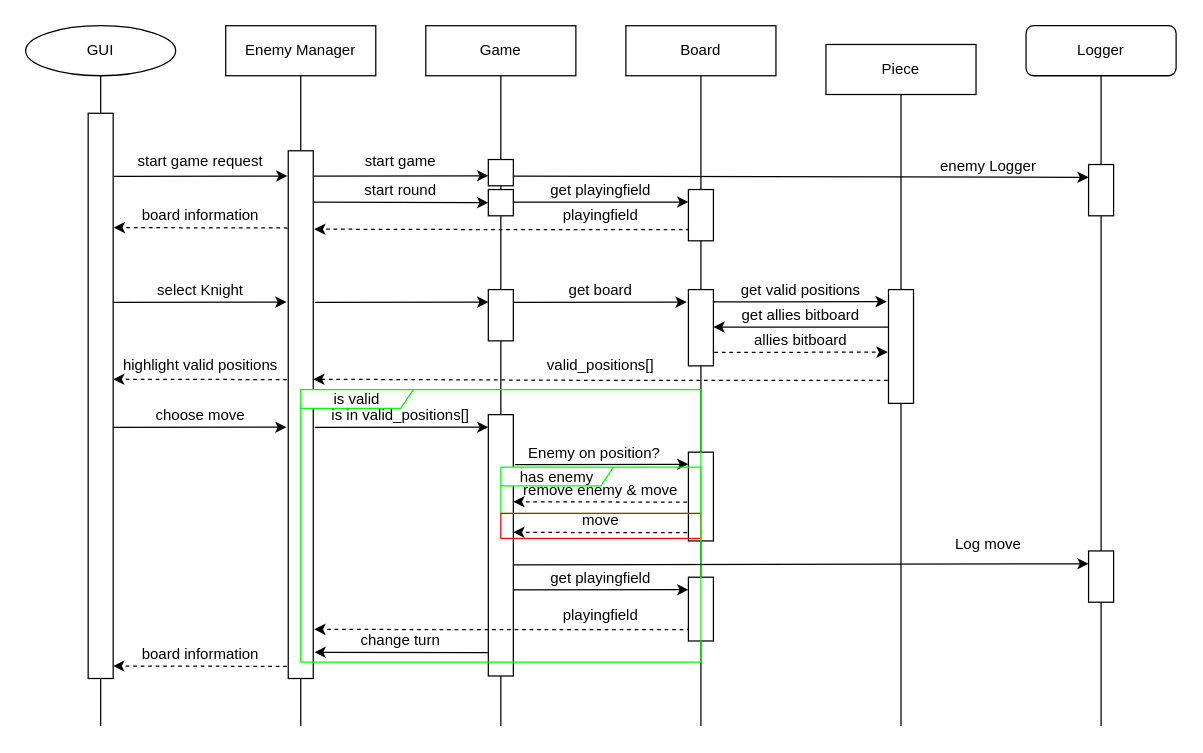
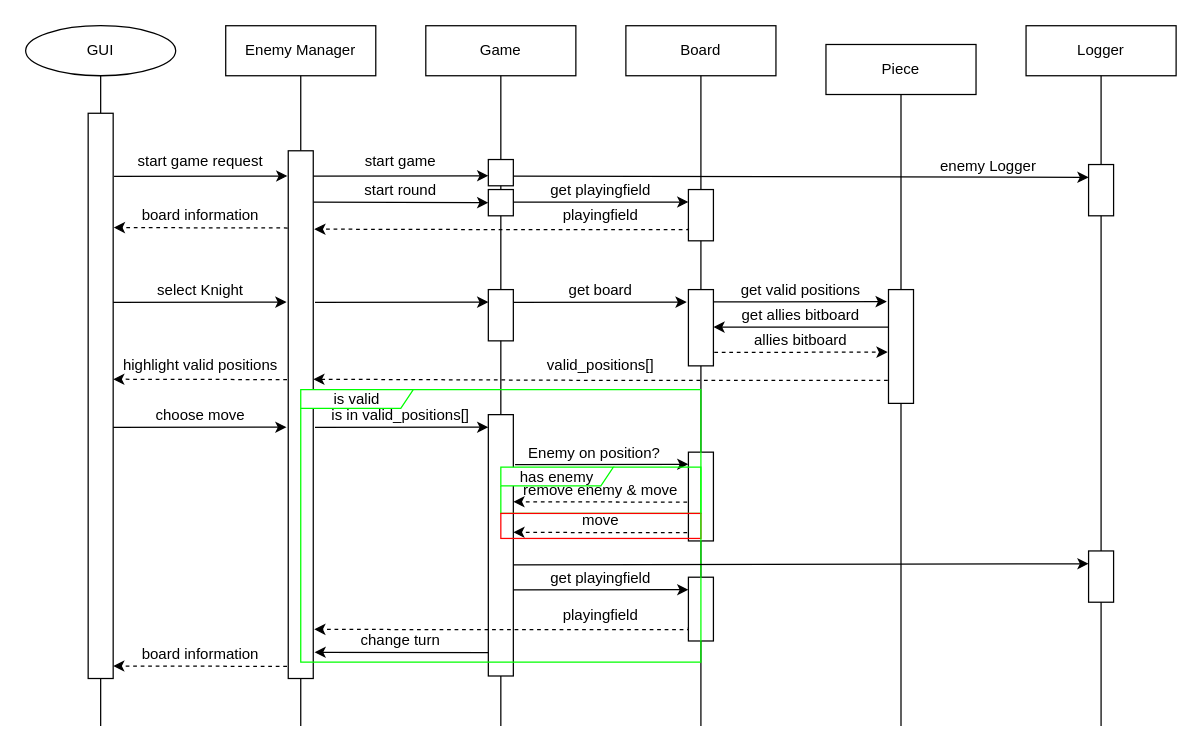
(1101, 51) -> (1101, 51)
(988, 544) -> none
